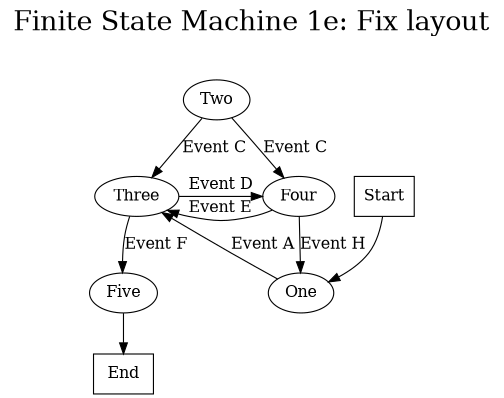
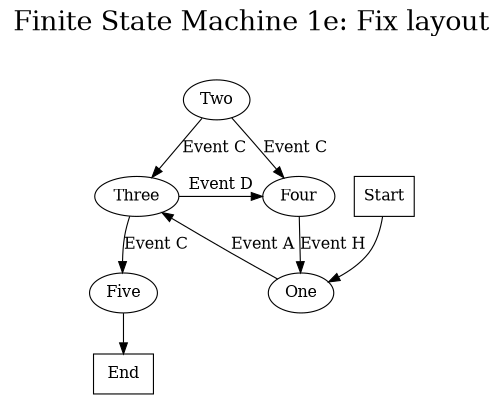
(226, 220) -> none
(156, 245) -> (156, 245)
